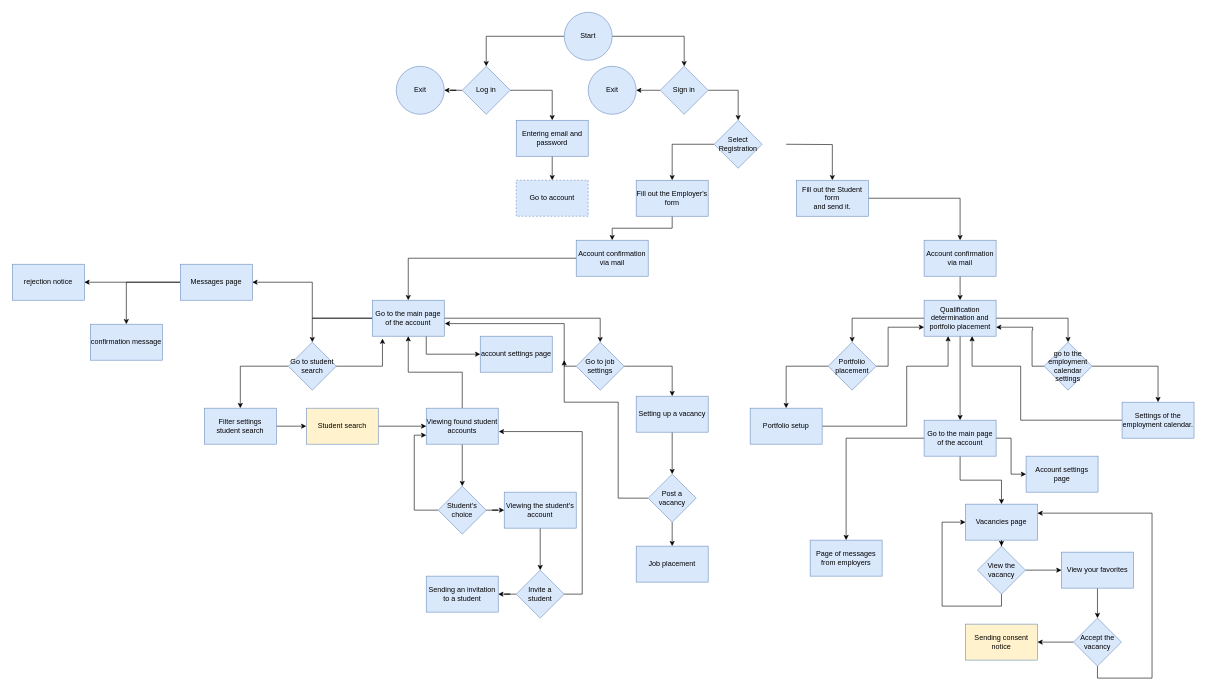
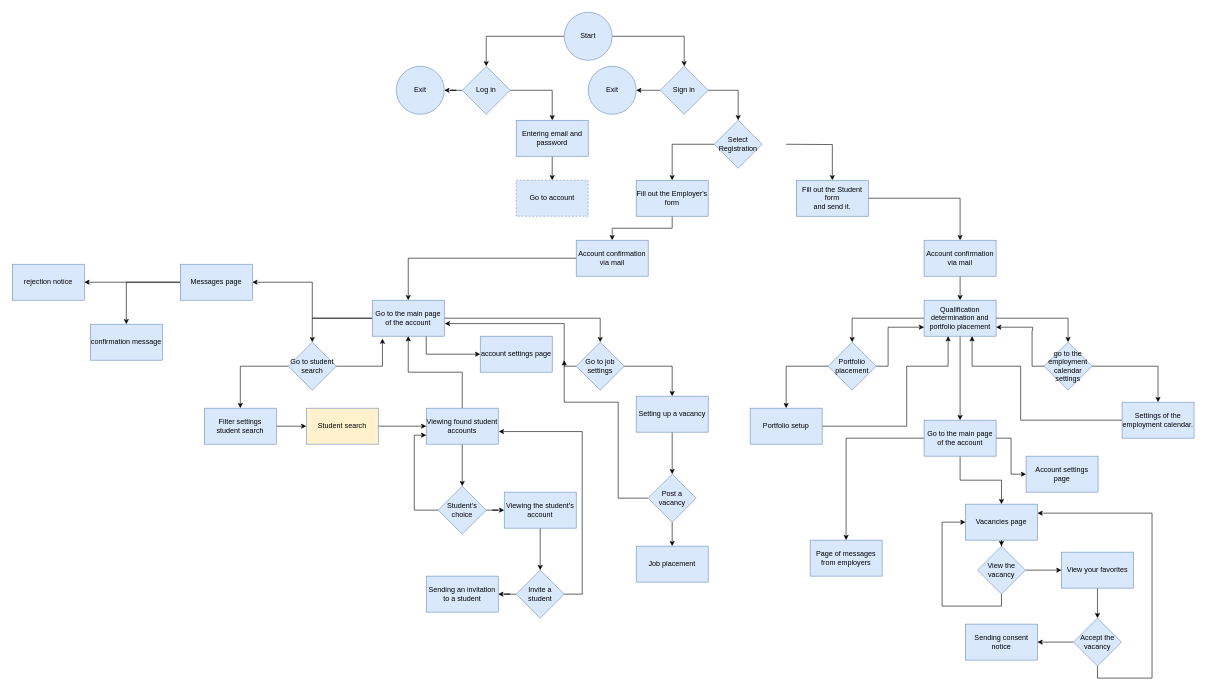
(1002, 642) -> (1002, 642)
